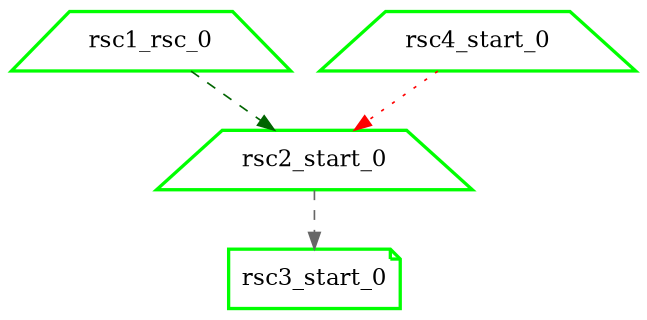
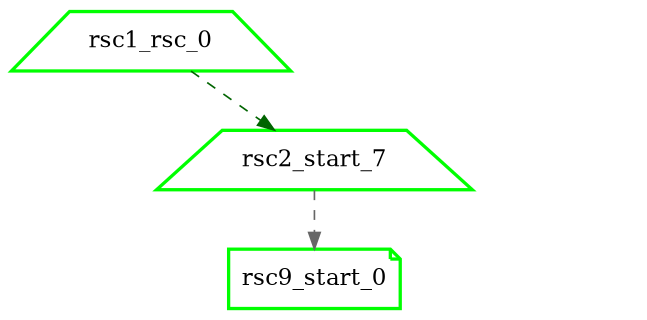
(478, 41) -> none
(314, 160) -> (314, 160)
(314, 279) -> (314, 279)
